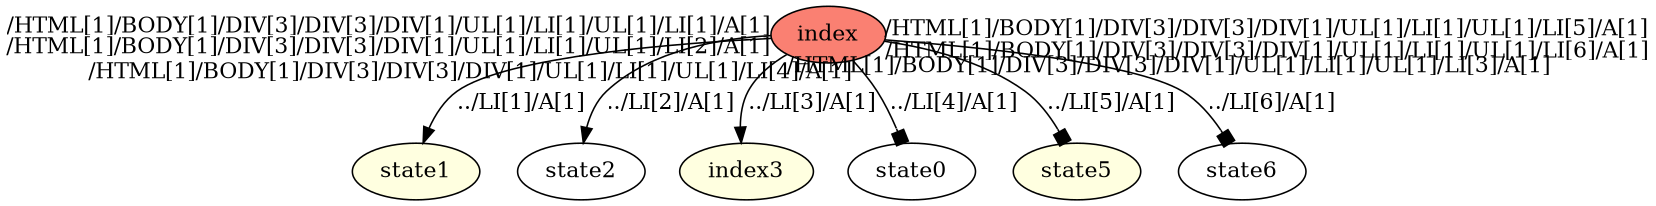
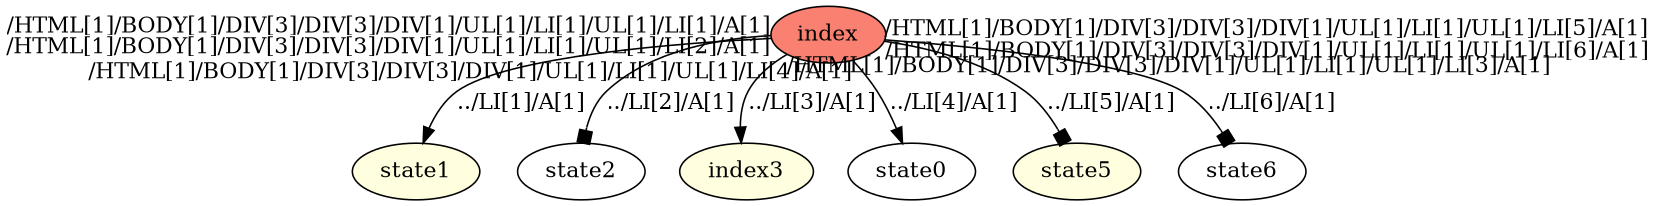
(664, 56) -> (664, 56)
(878, 92) -> (878, 92)
